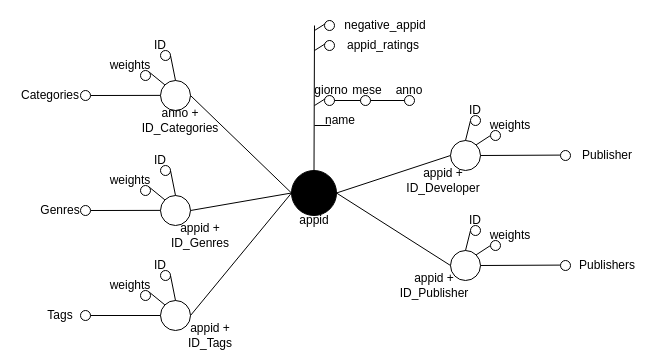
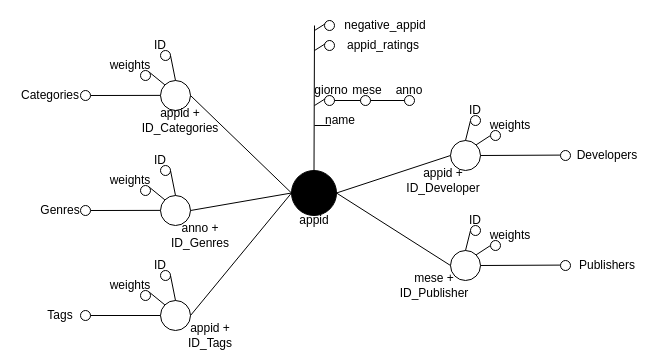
(181, 121) -> (181, 121)
(608, 156) -> (608, 156)
(201, 236) -> (201, 236)
(435, 286) -> (435, 286)
